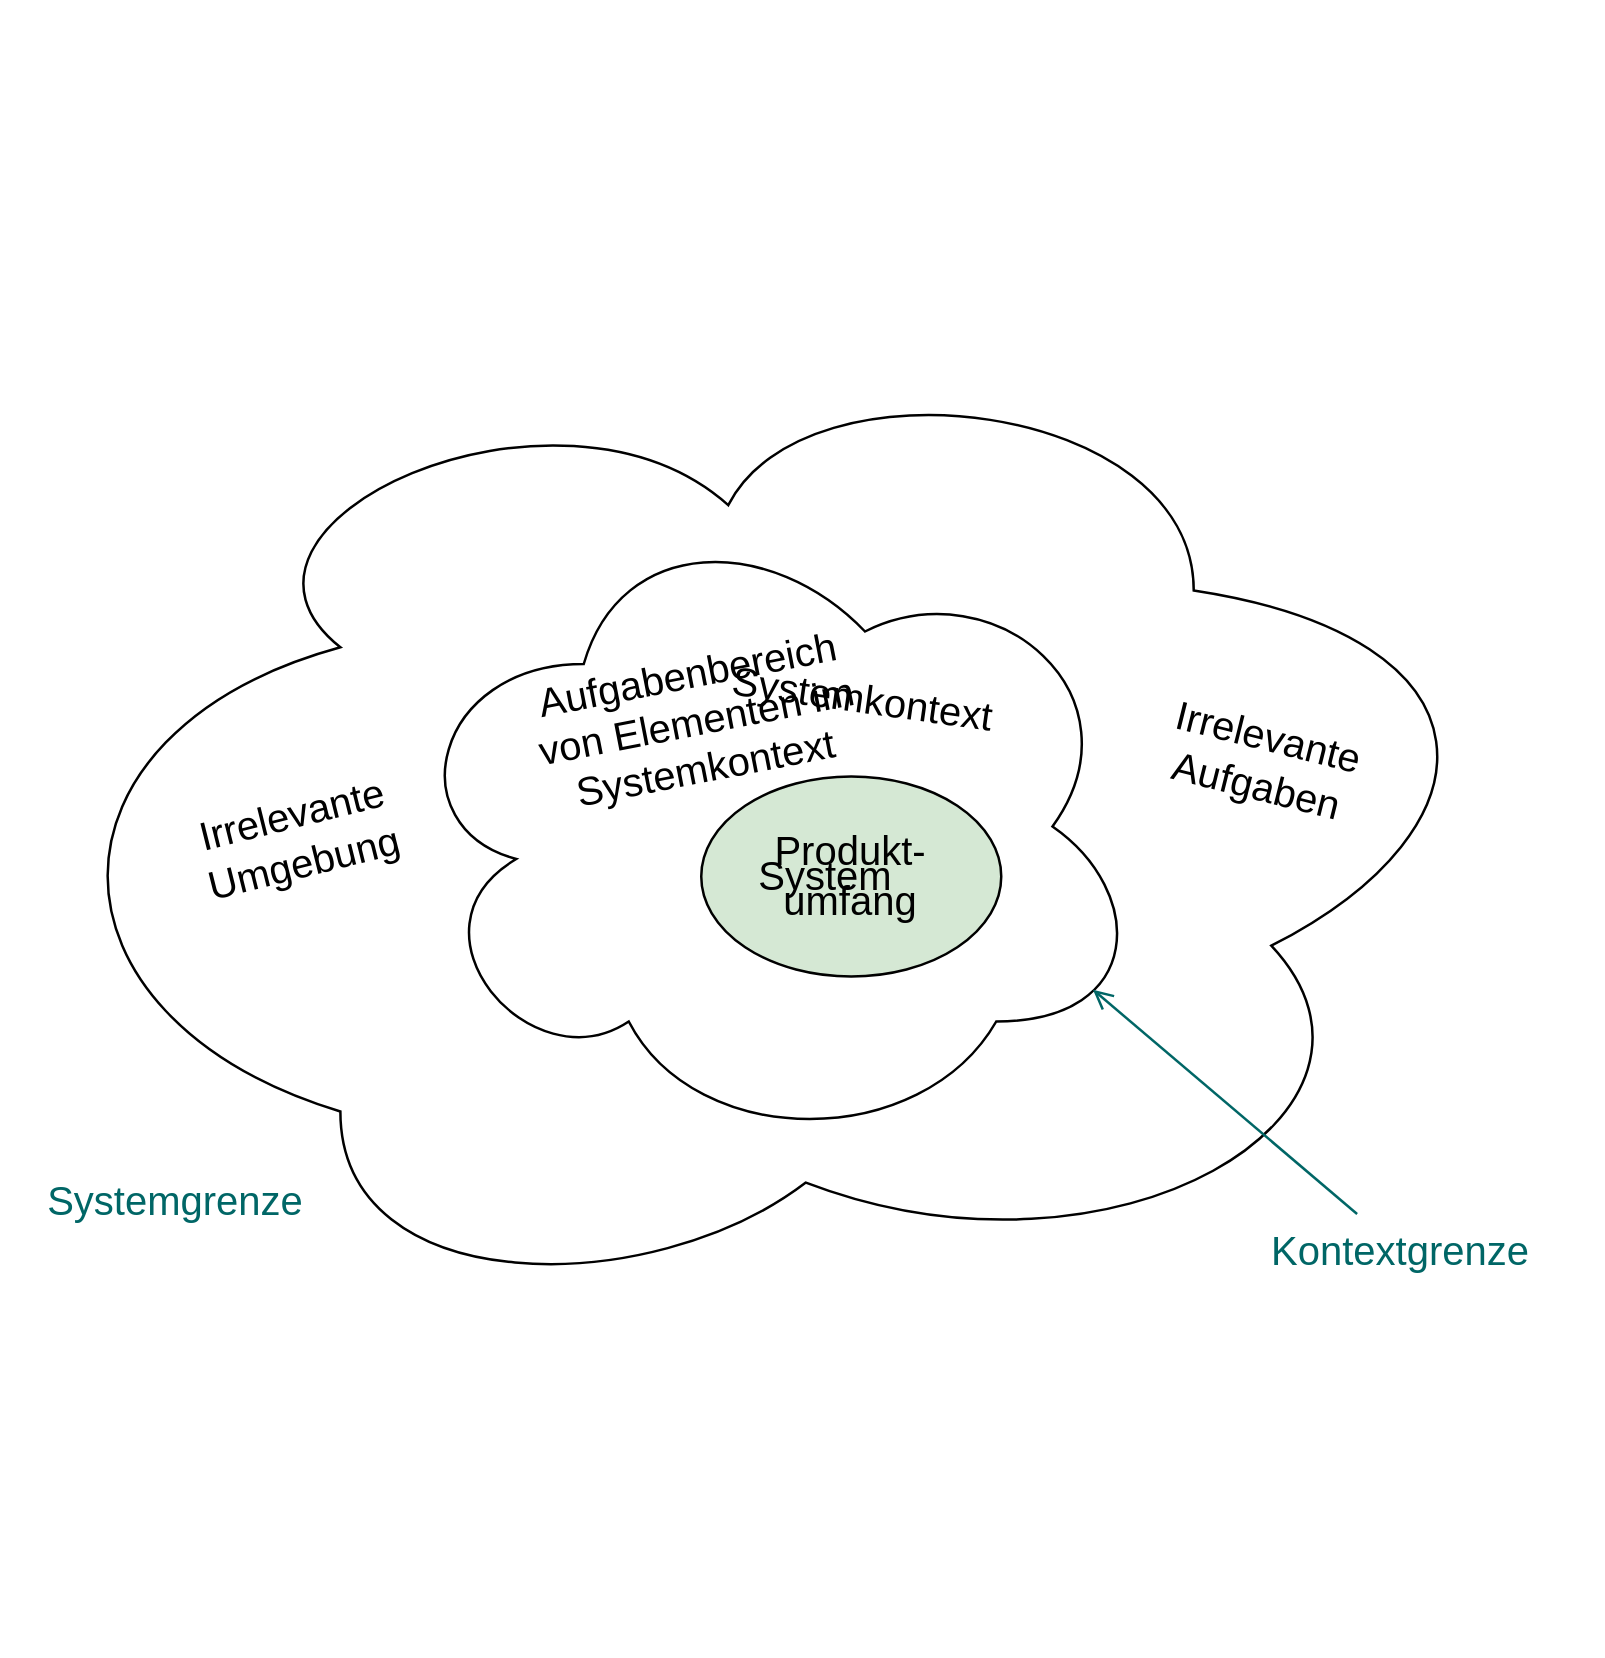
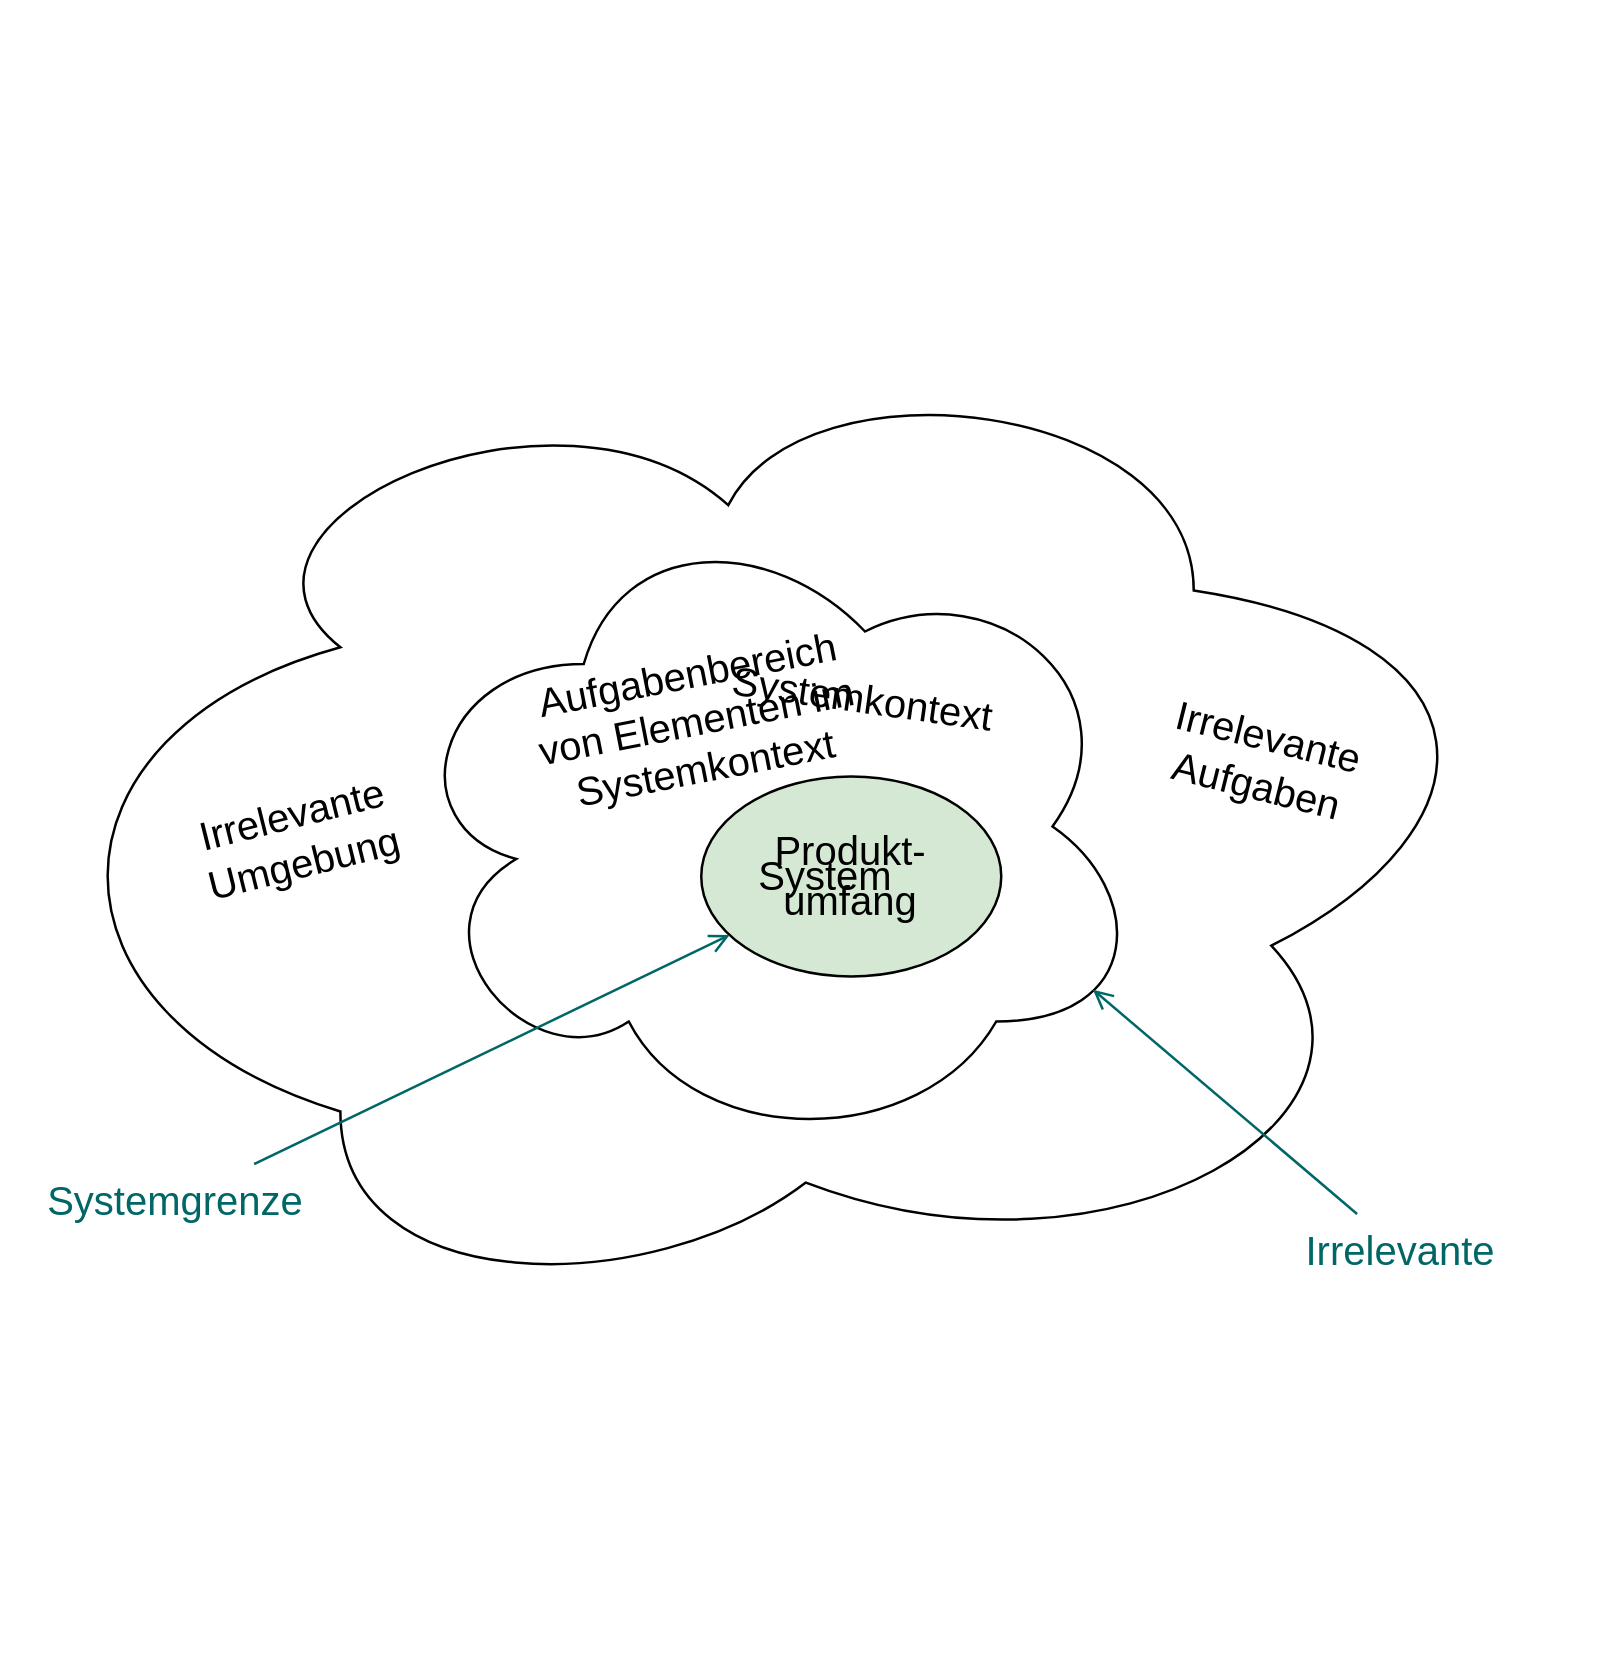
none -> (489, 1050)
(1401, 1251) -> (1401, 1251)
